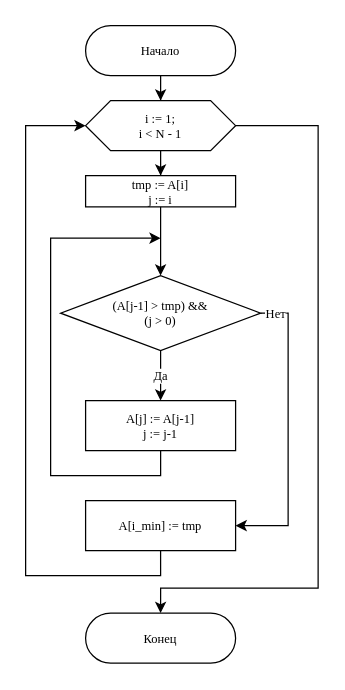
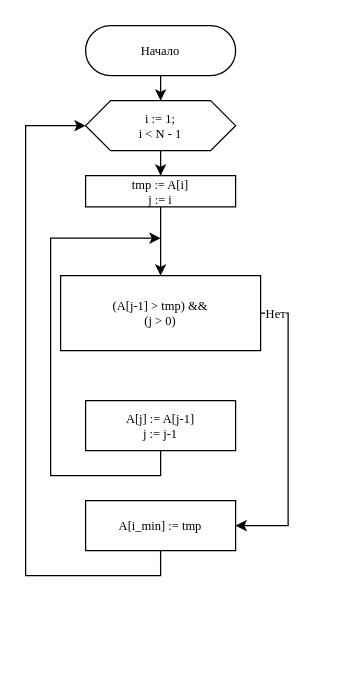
(161, 313) -> (161, 313)
(161, 372) -> none
(318, 403) -> none
(161, 426) -> (161, 426)
(161, 638) -> none
